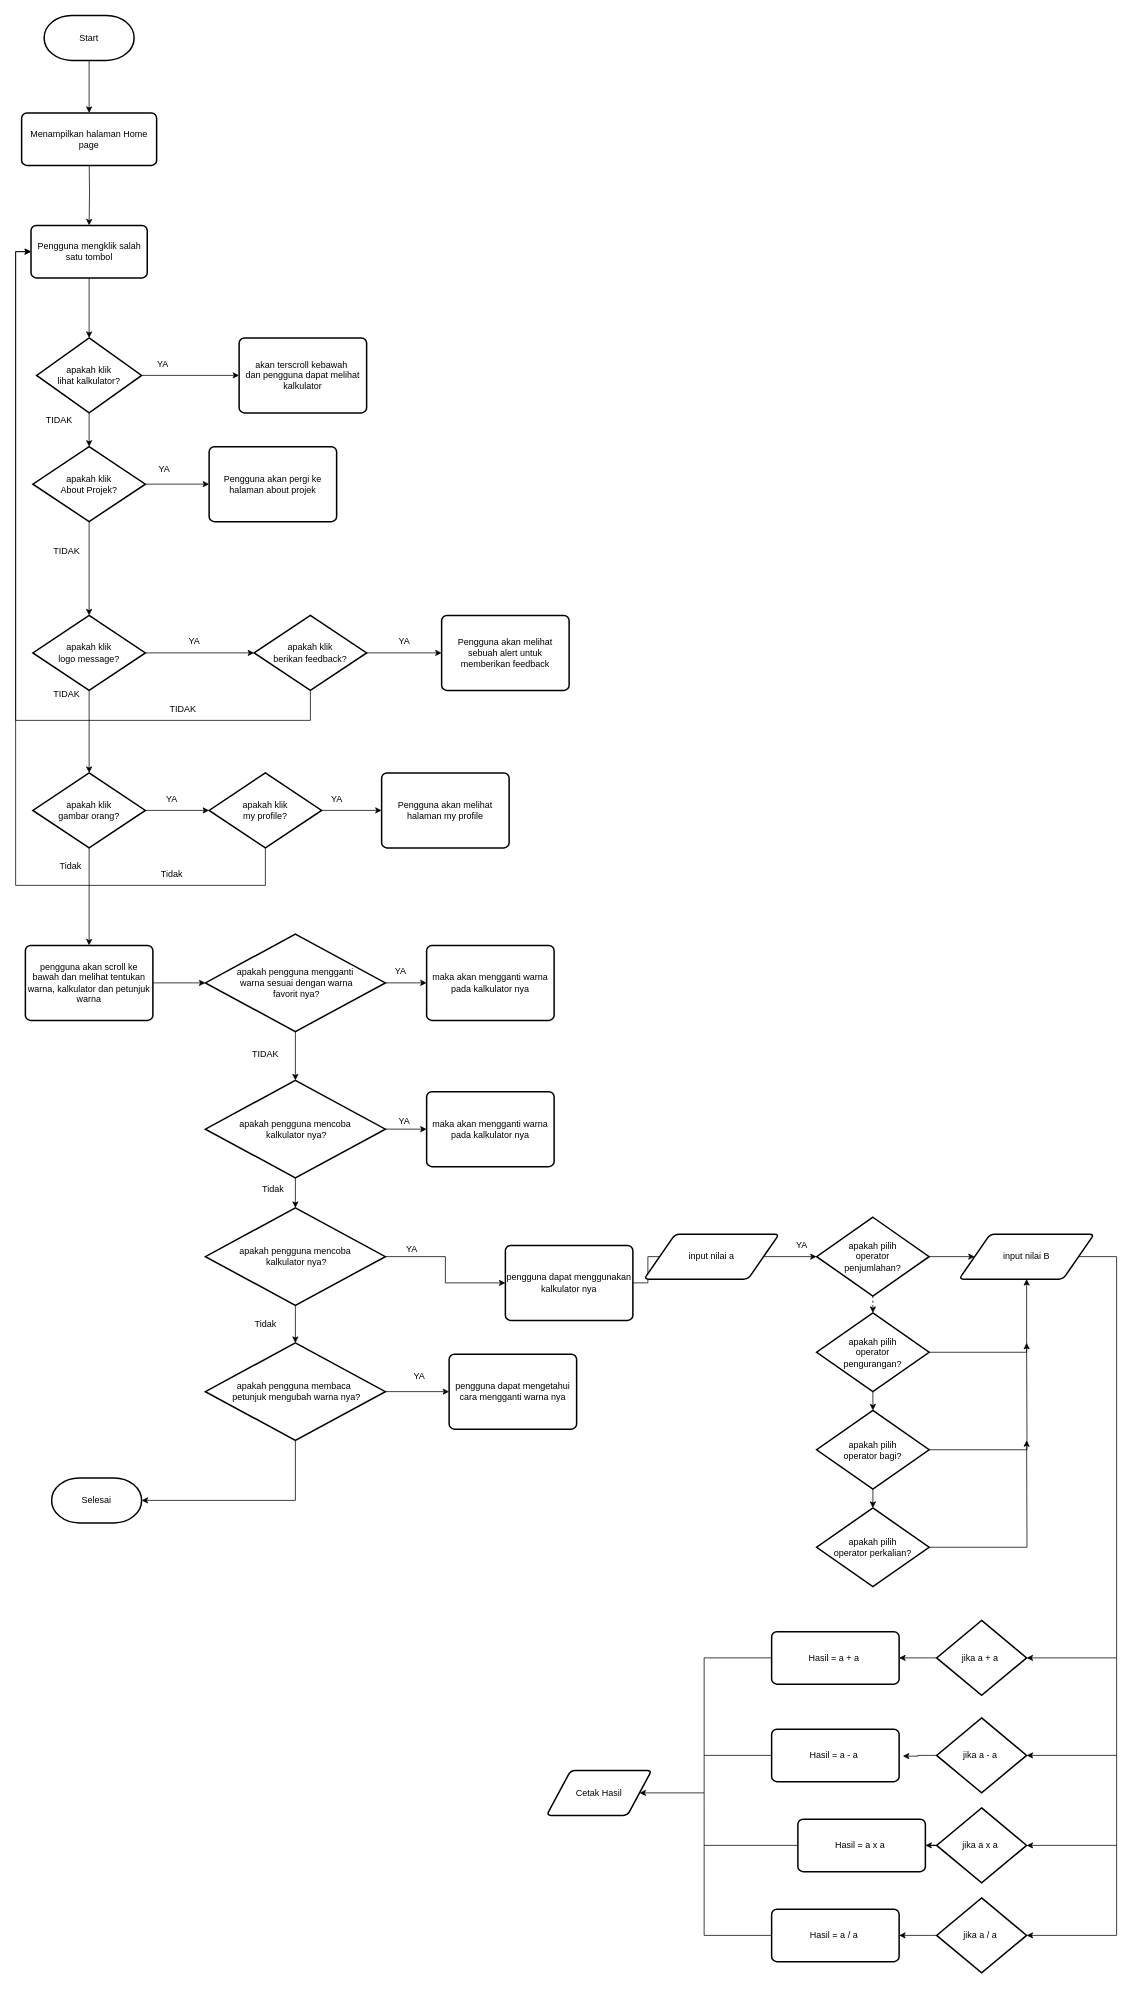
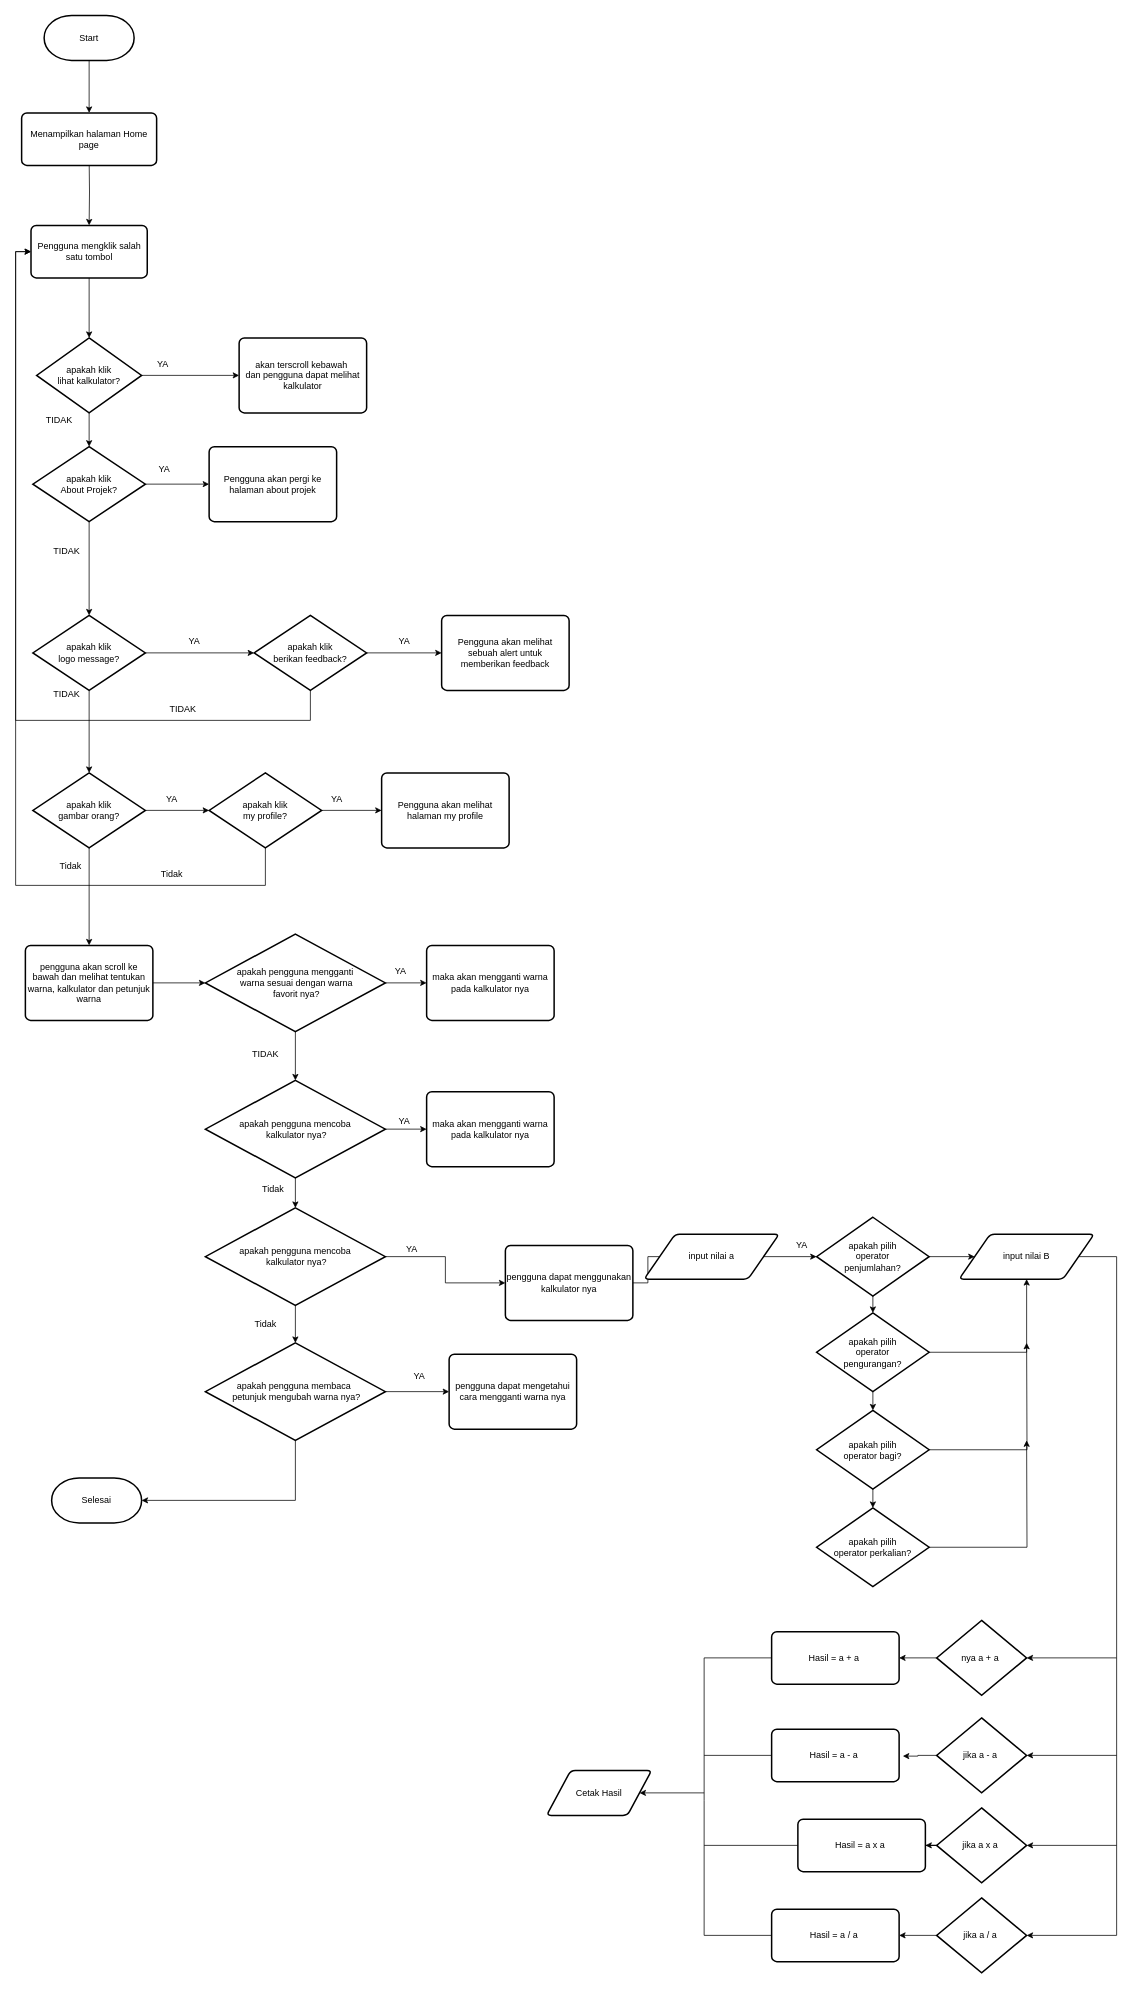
(873, 1301) -> (873, 1301)
(981, 1658) -> (981, 1658)
